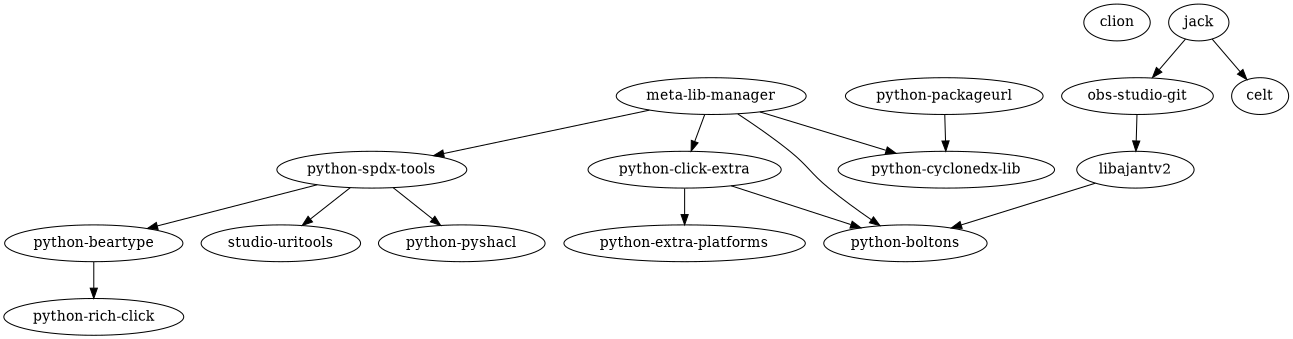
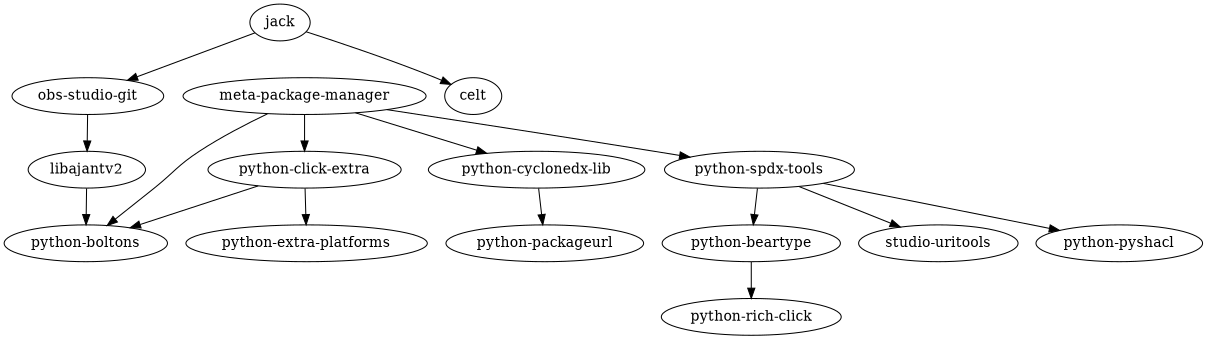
(1117, 22) -> none
(711, 96) -> (305, 96)
(945, 128) -> (540, 201)
